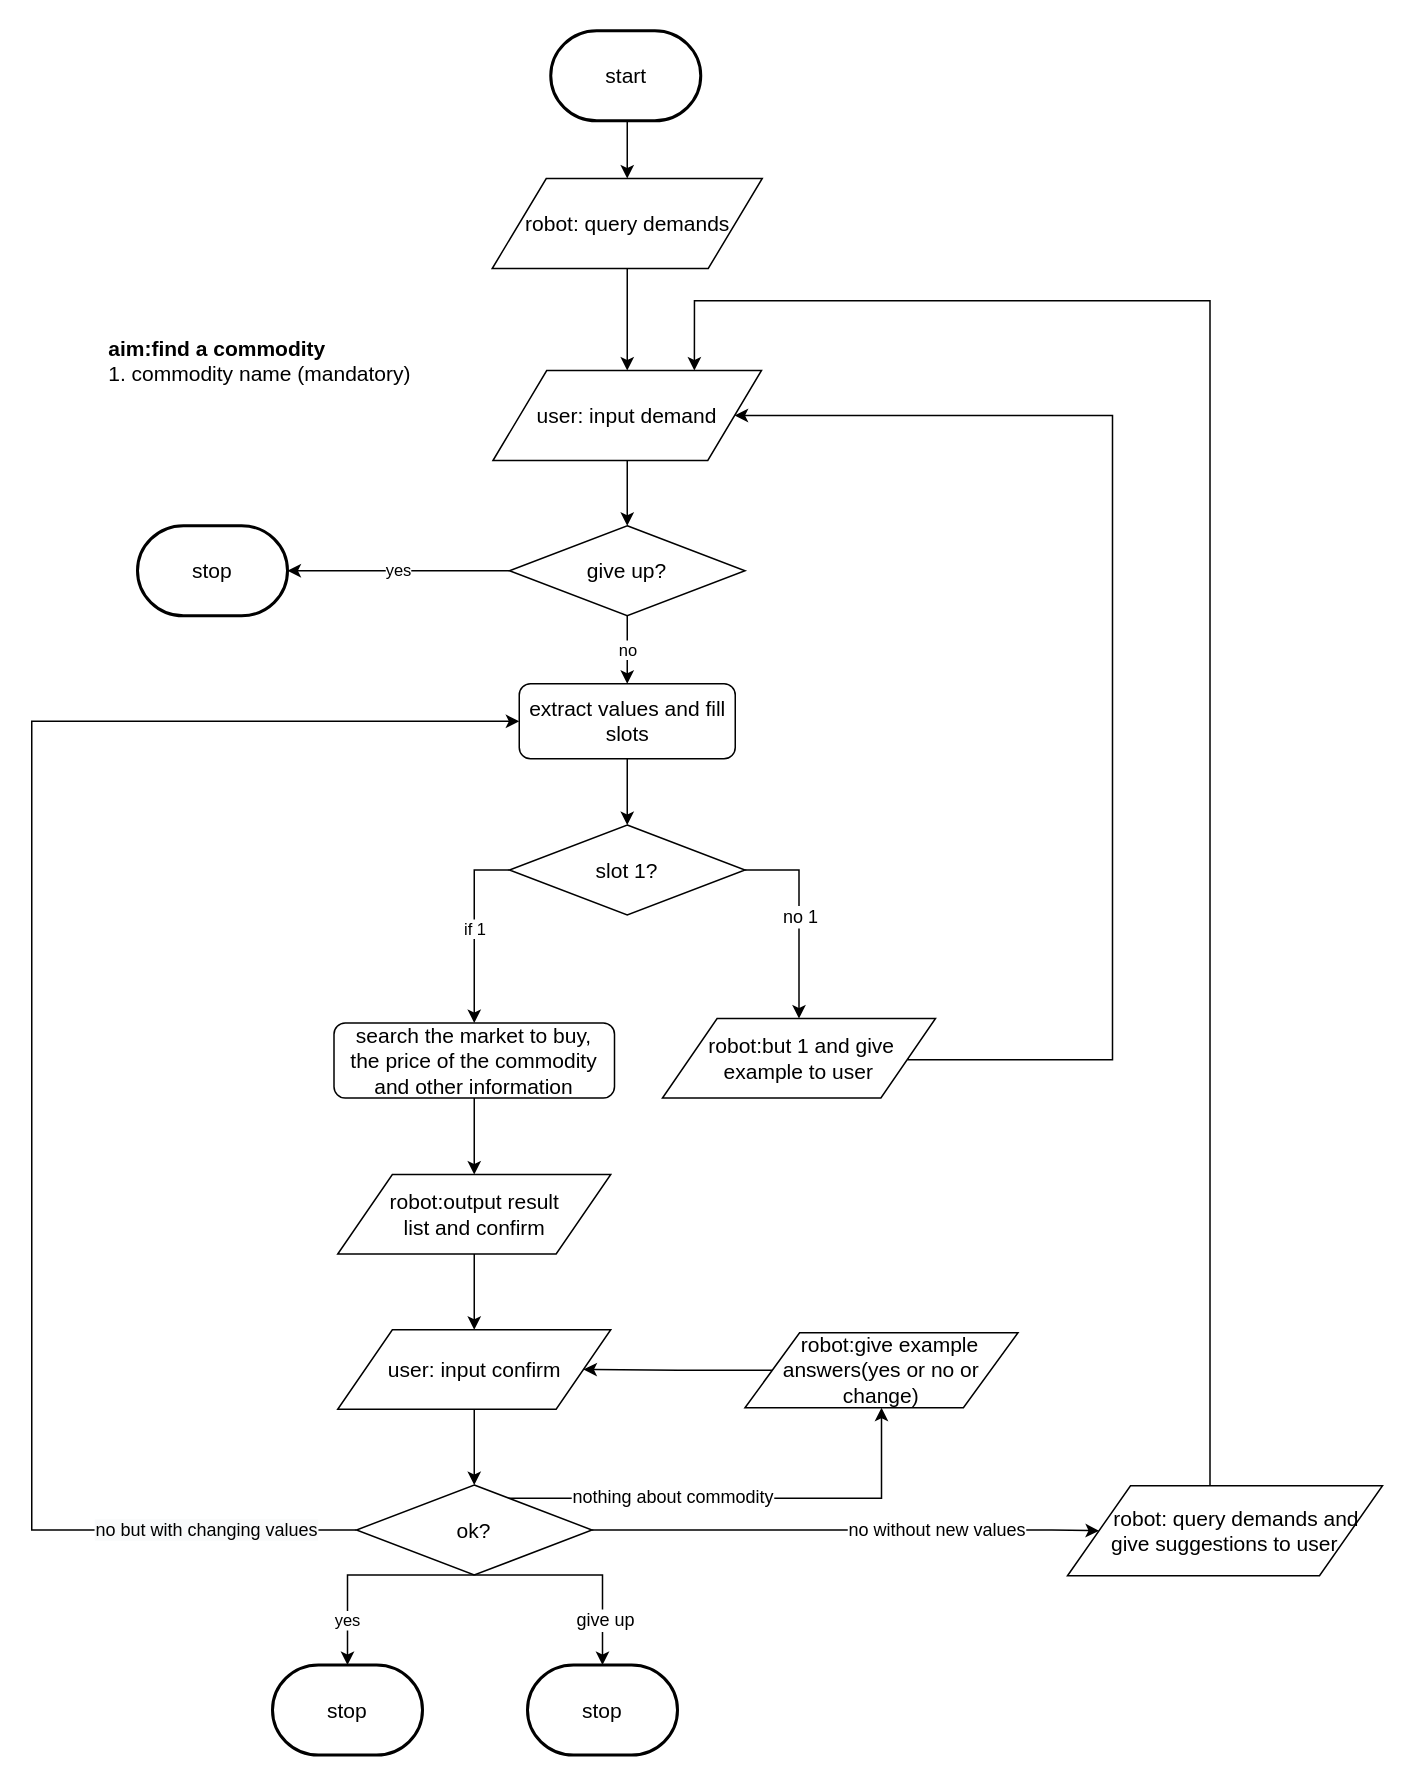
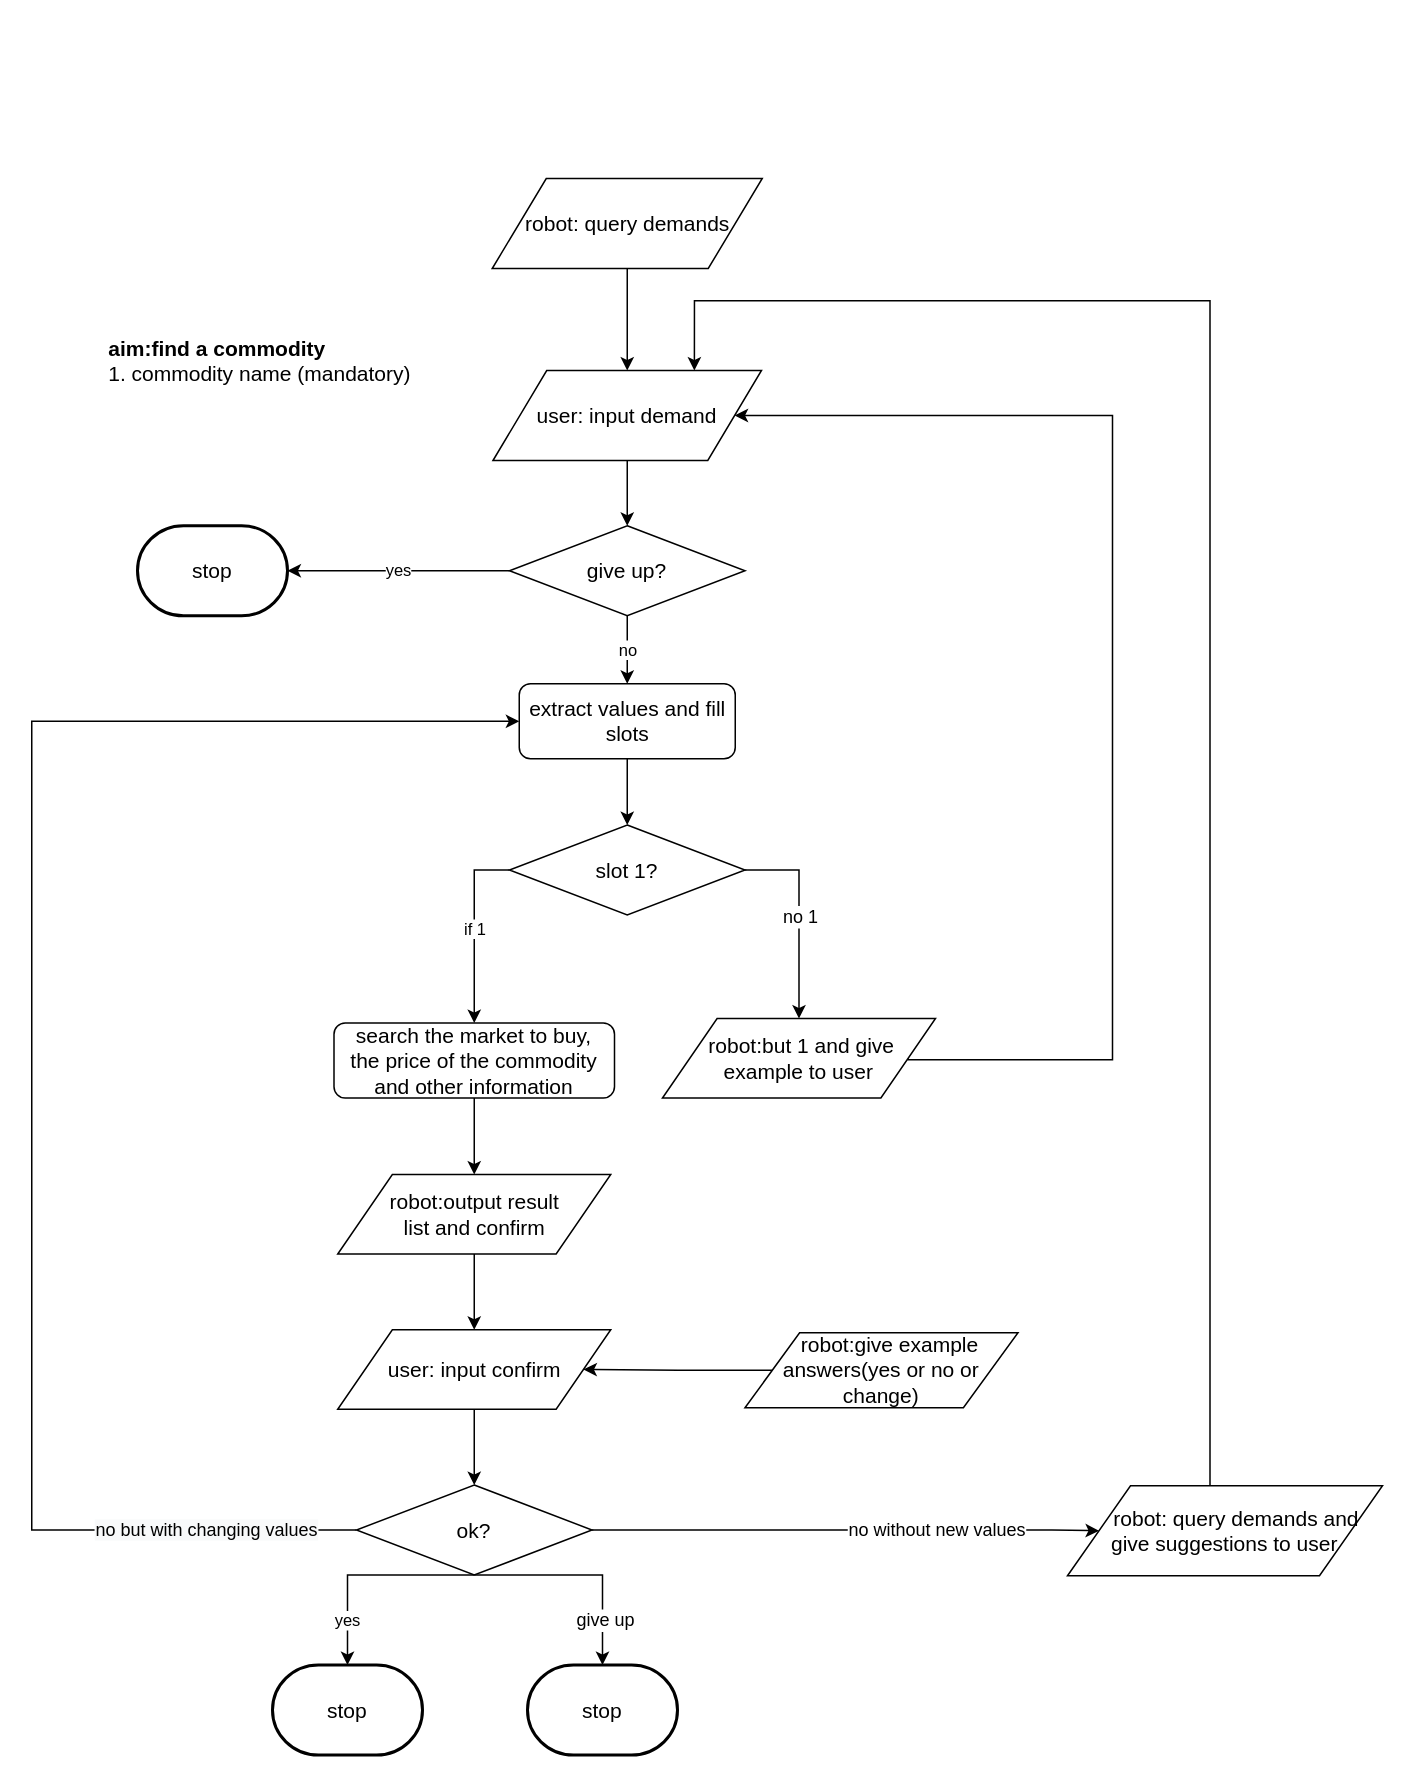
(626, 76) -> none
(627, 144) -> none
(735, 1498) -> none
